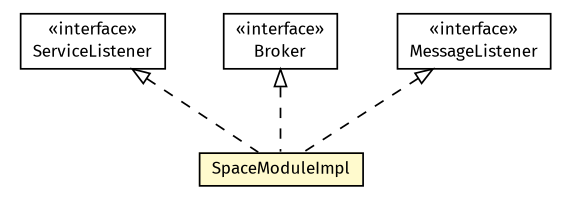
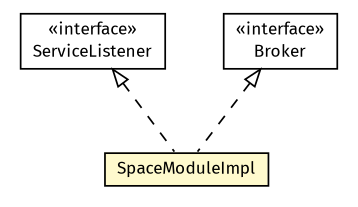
(473, 41) -> none
